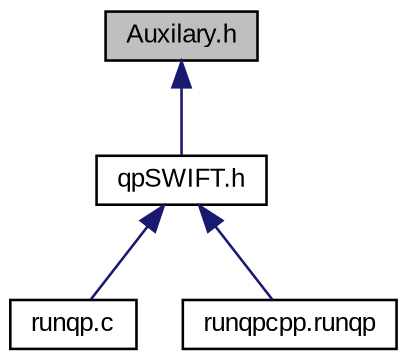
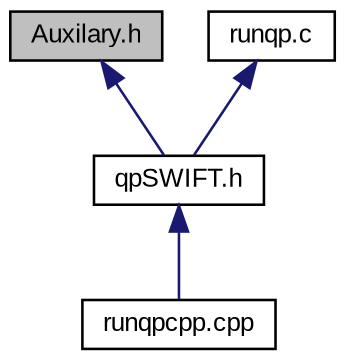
(119, 263) -> (218, 119)
(290, 324) -> (179, 324)
